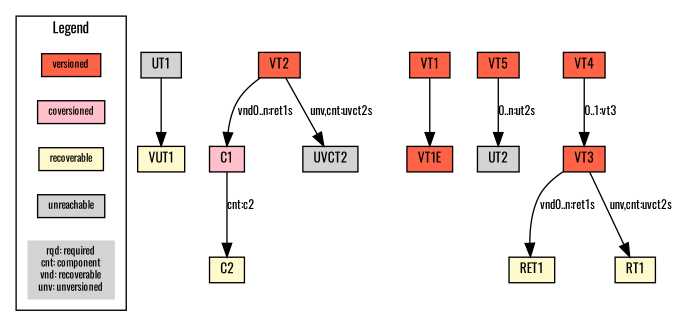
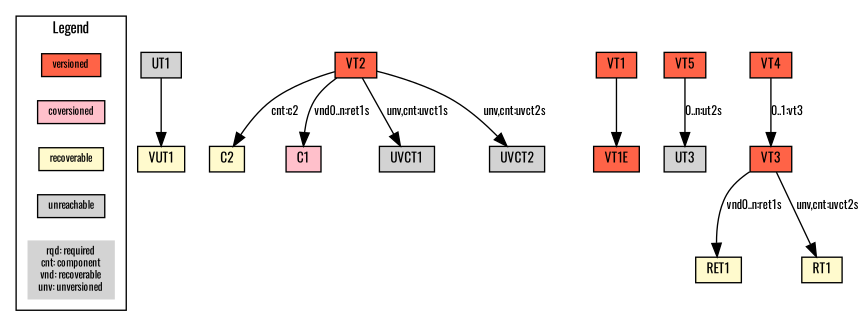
none -> (407, 159)
(498, 159) -> (685, 159)
(227, 208) -> (281, 94)
